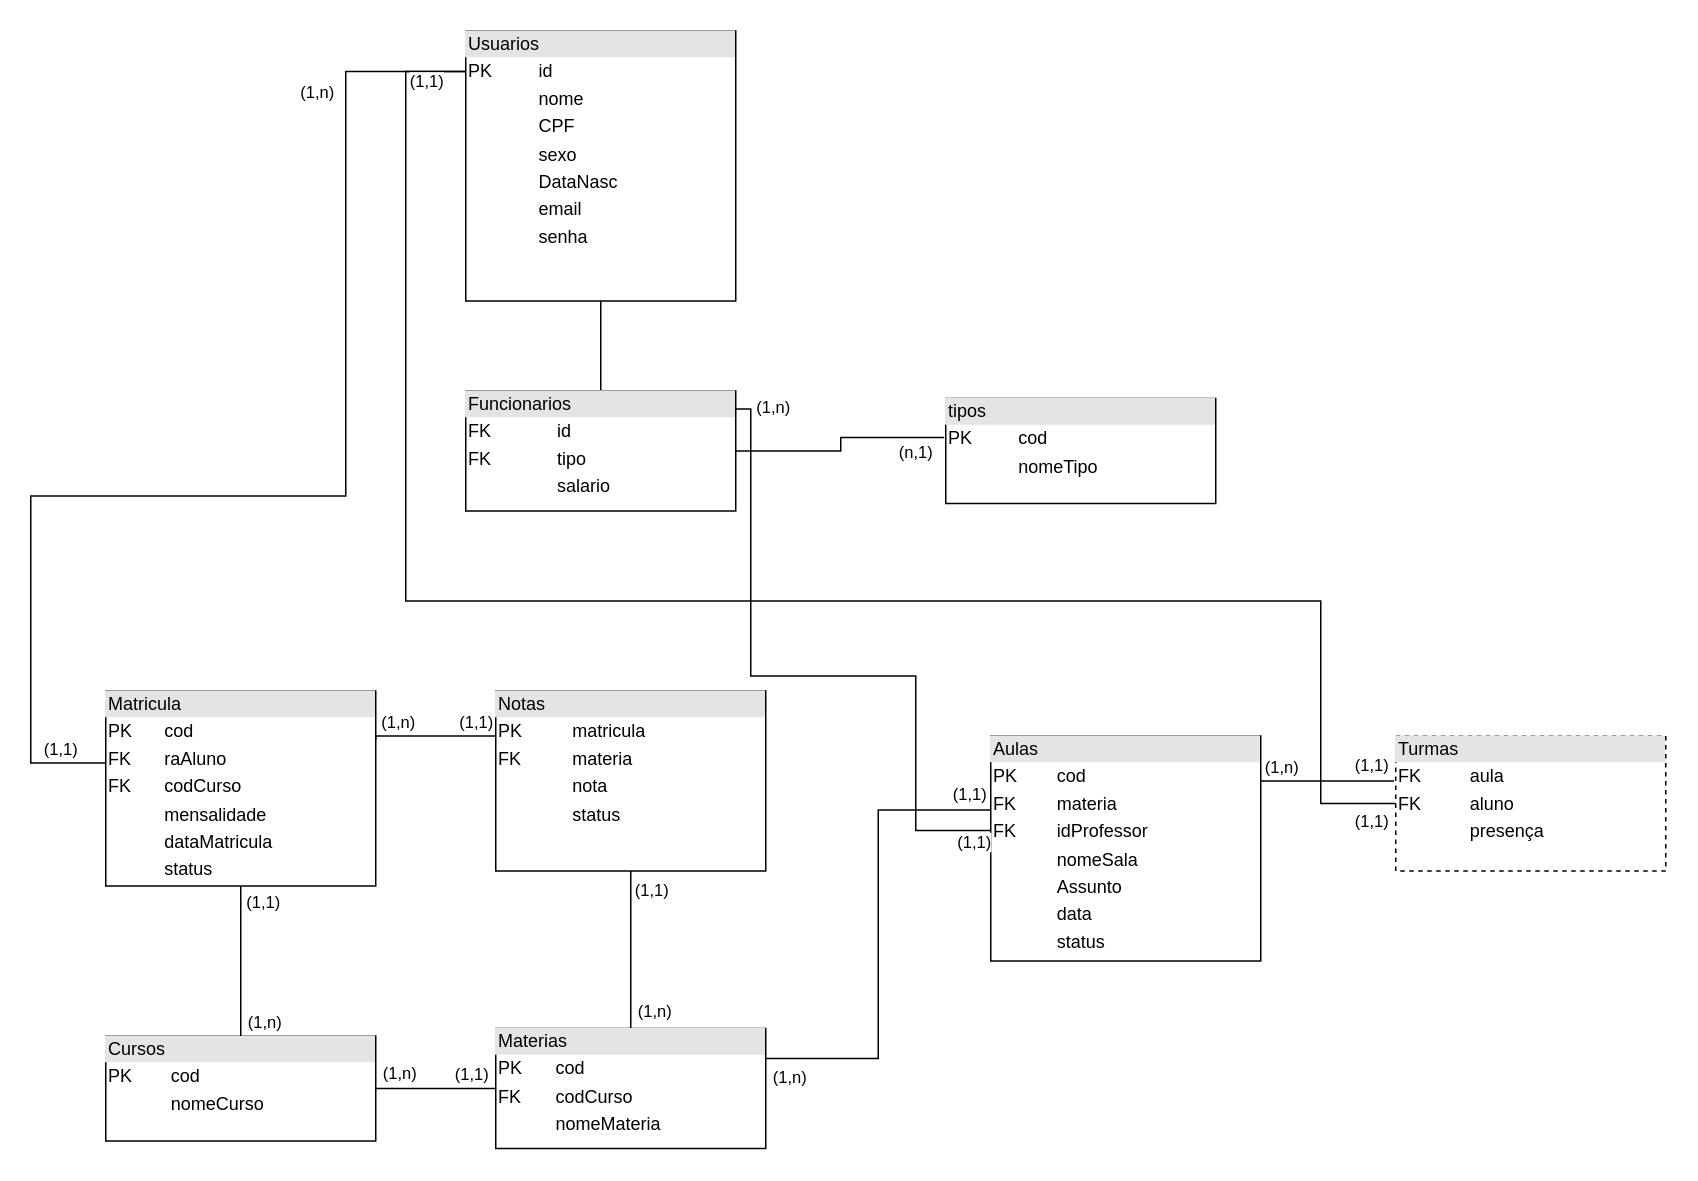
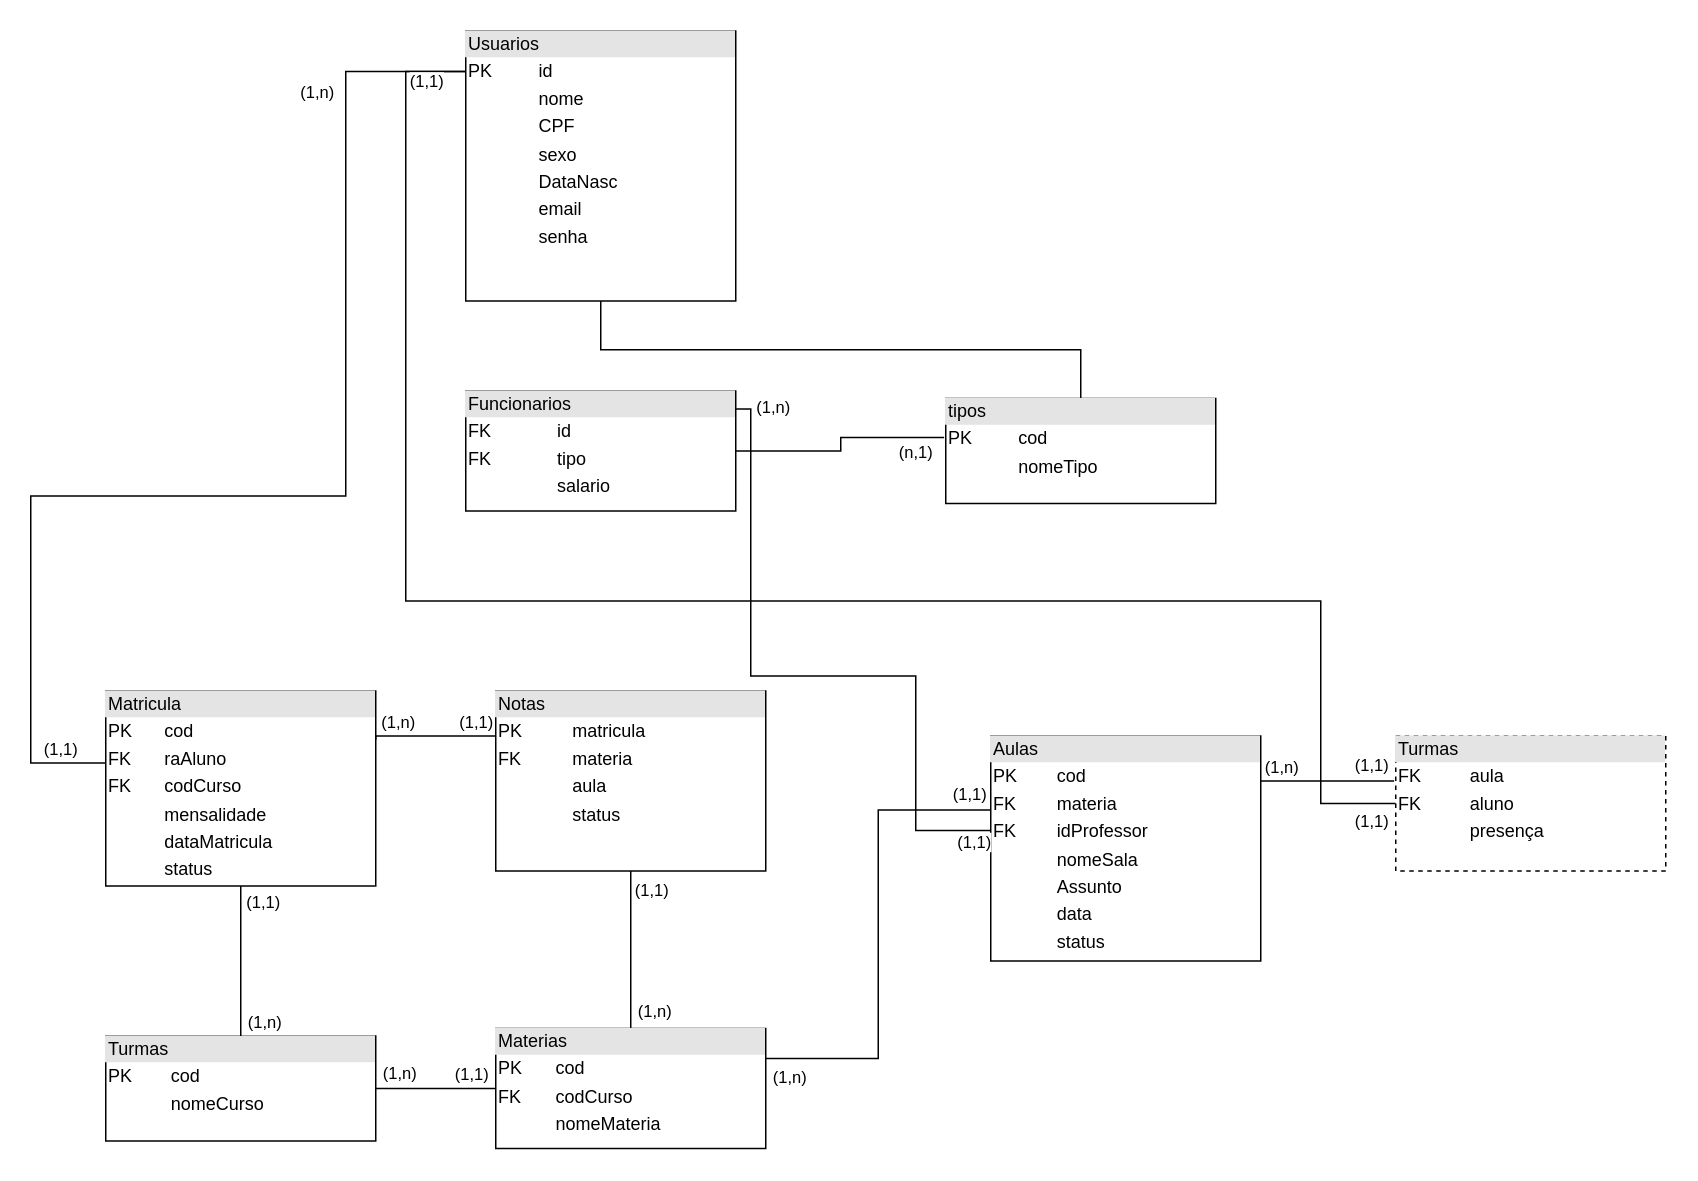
(601, 369) -> (864, 350)
(547, 745) -> (547, 745)
(151, 1068) -> (151, 1068)
